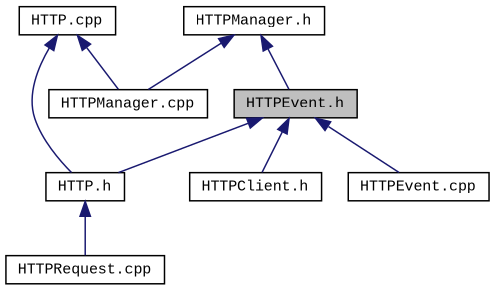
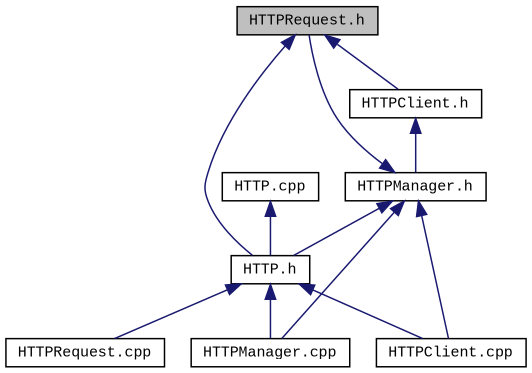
(103, 68) -> (270, 319)
(296, 104) -> (308, 21)
none -> (416, 153)
(419, 187) -> none
none -> (336, 232)
none -> (451, 353)
